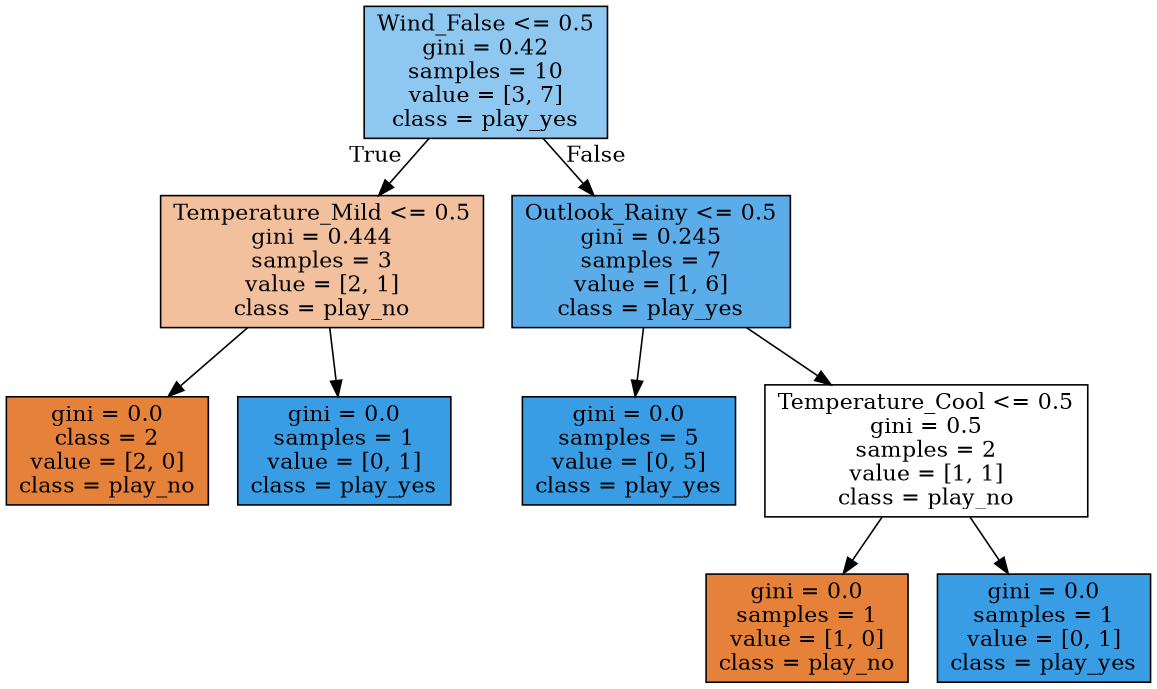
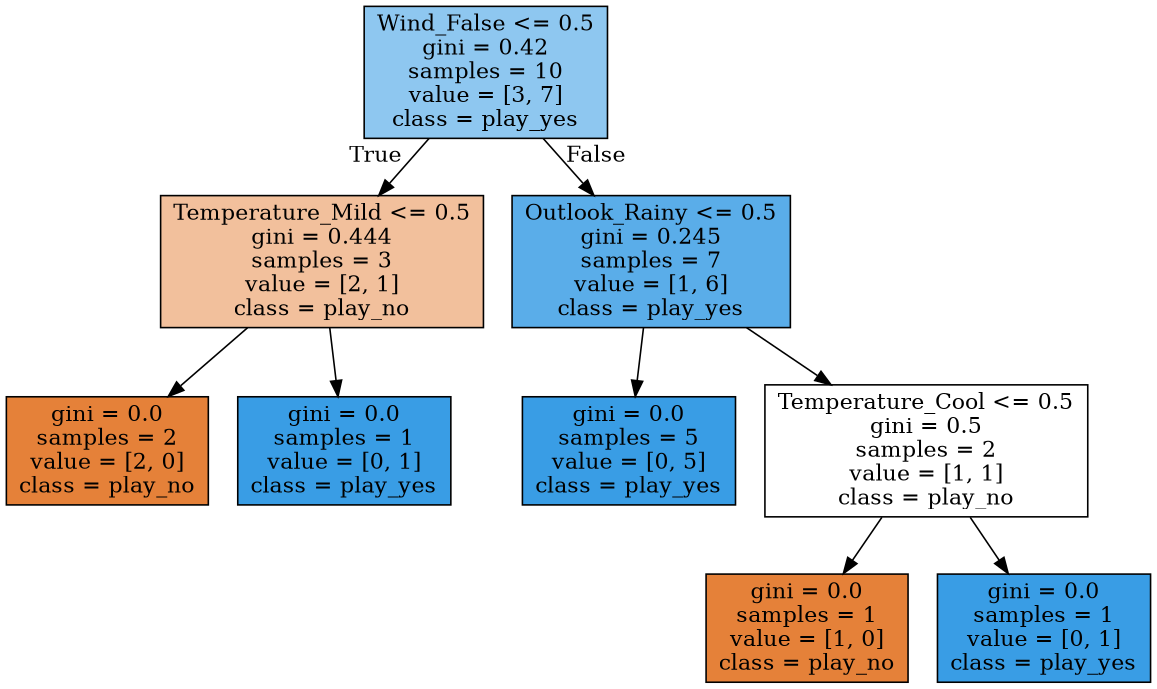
(107, 451) -> (107, 451)
